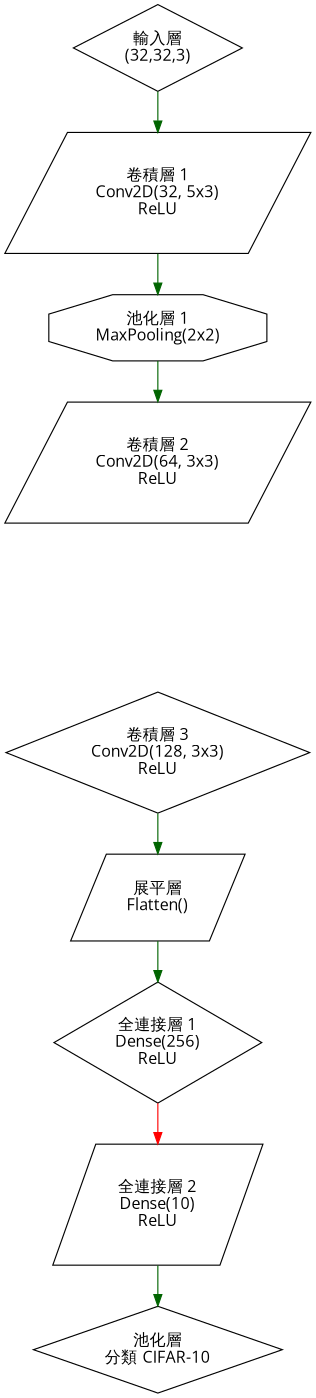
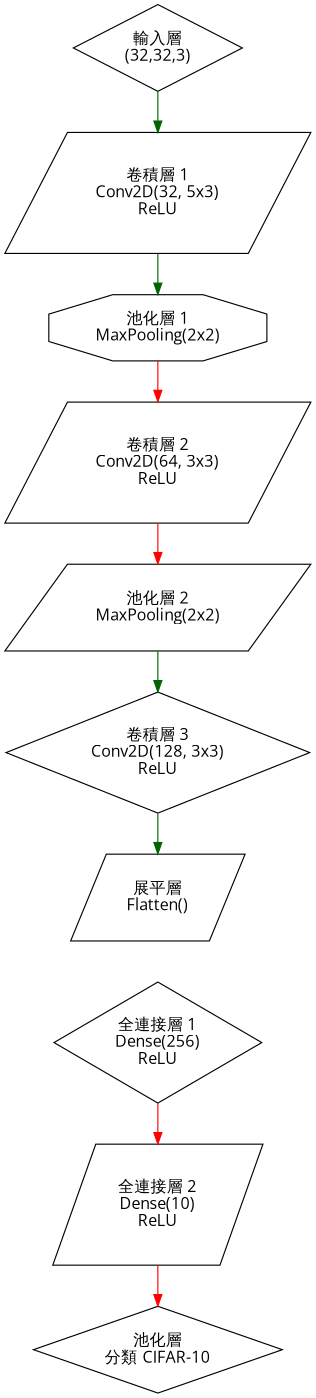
(158, 376) -> (158, 376)
none -> (158, 608)
(158, 956) -> none
(158, 1280) -> (158, 1280)
